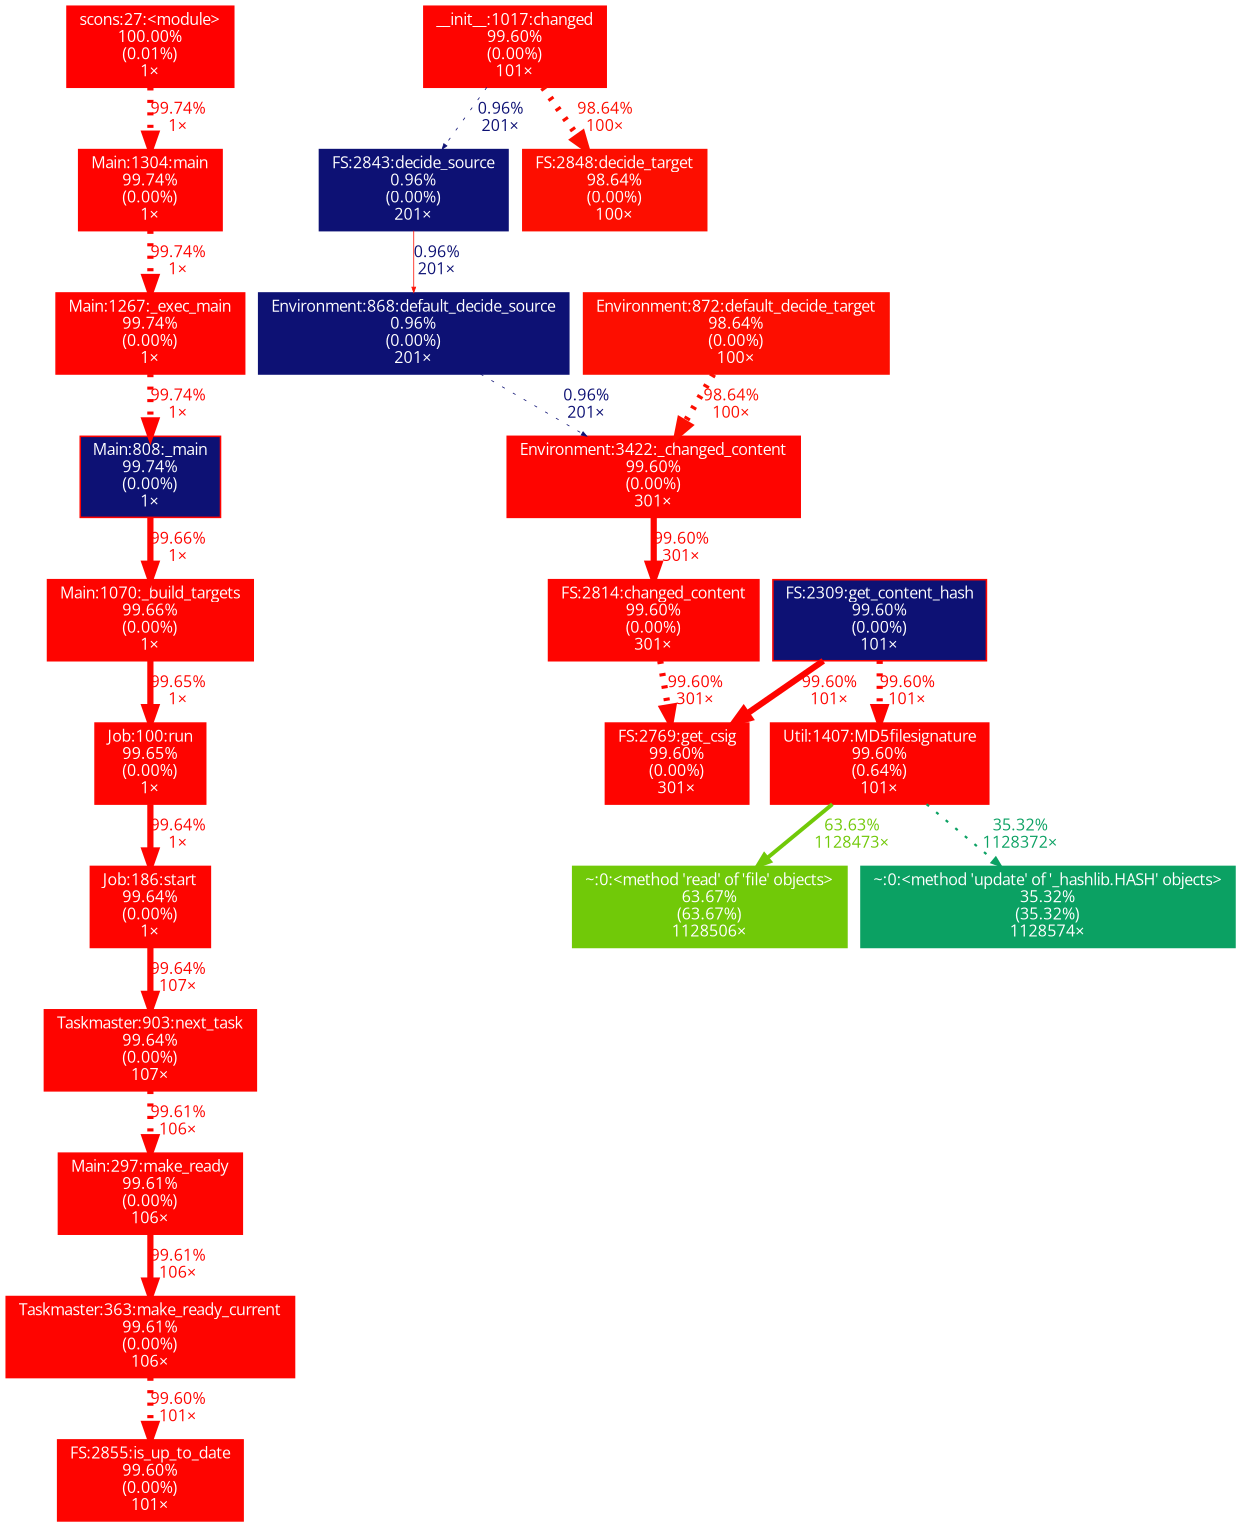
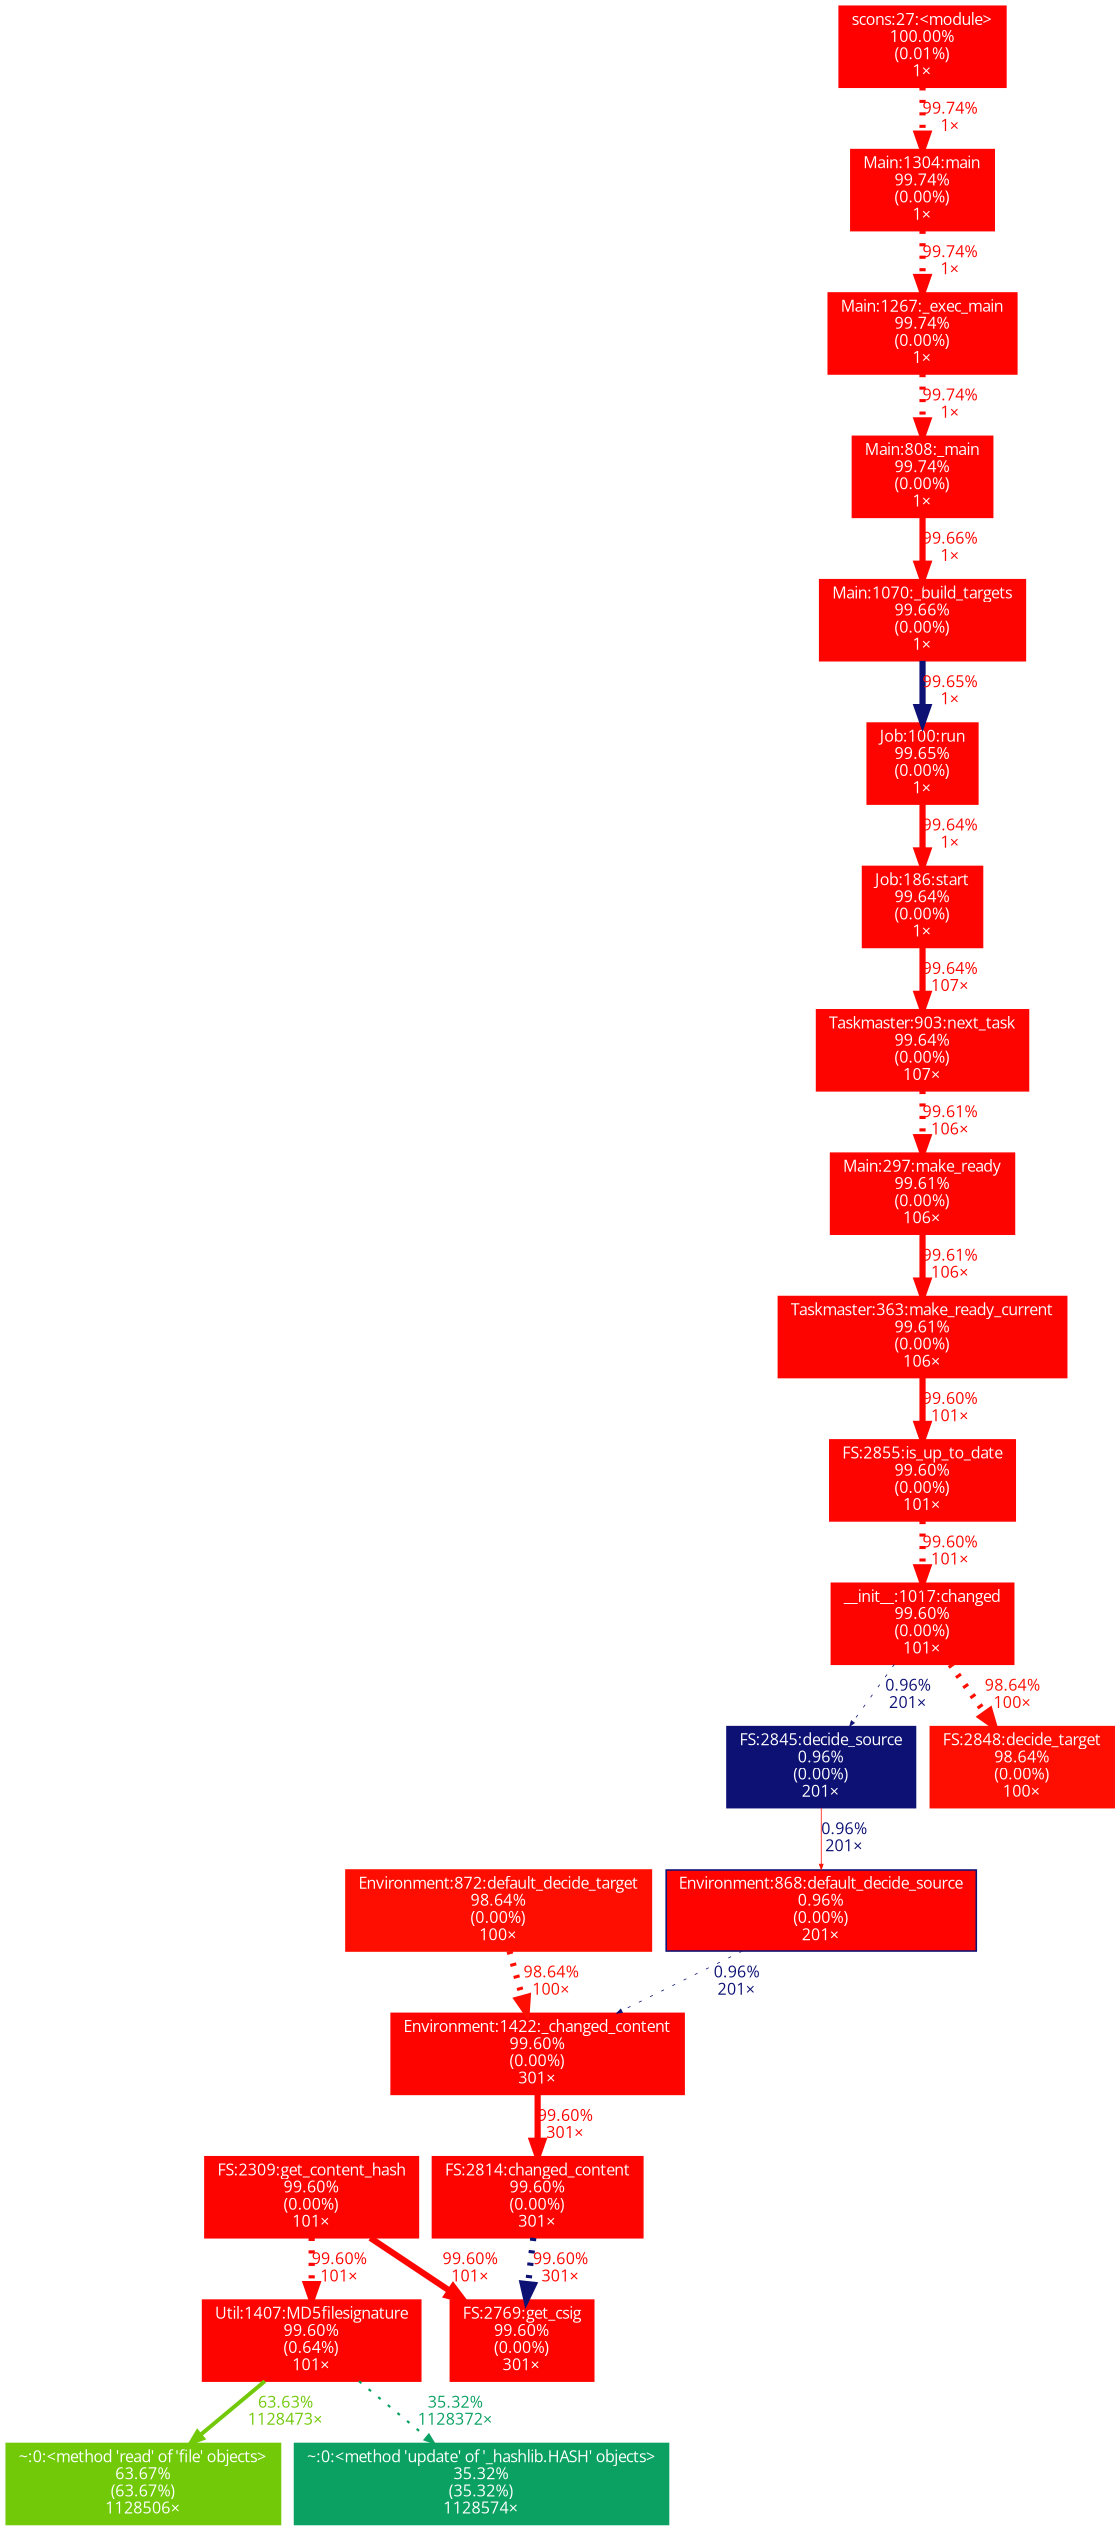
(414, 190) -> (821, 1767)
(414, 333) -> (821, 1911)
(150, 477) -> (923, 477)
(654, 477) -> (538, 2054)
(880, 620) -> (312, 2197)
(150, 684) -> (923, 684)
(664, 684) -> (531, 2261)
(150, 1401) -> (923, 1401)
none -> (923, 1544)
